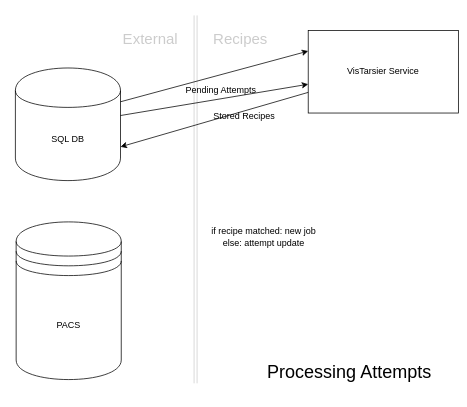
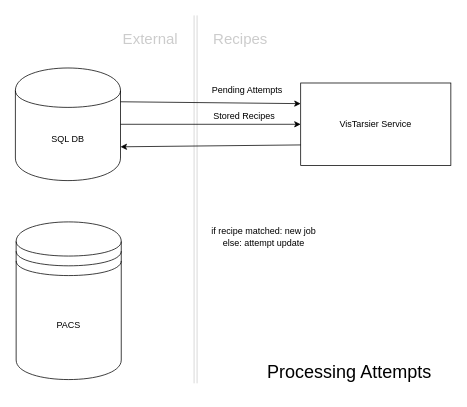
(383, 72) -> (375, 124)
(221, 90) -> (247, 90)
